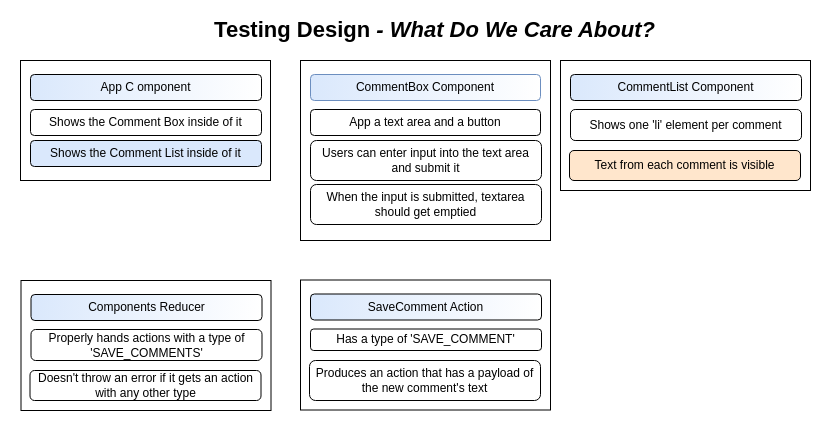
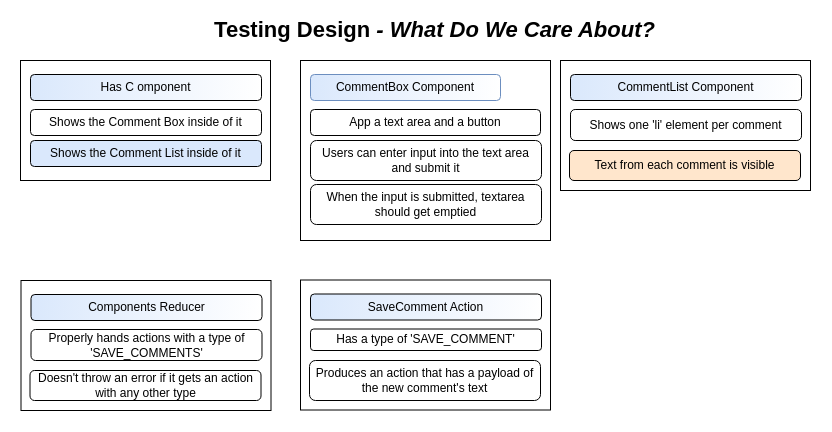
(146, 88) -> (146, 88)
(426, 88) -> (406, 88)
